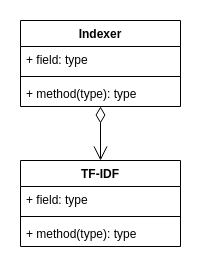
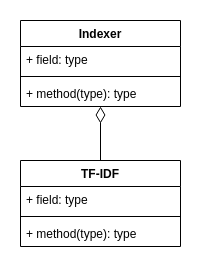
(101, 155) -> (101, 155)
